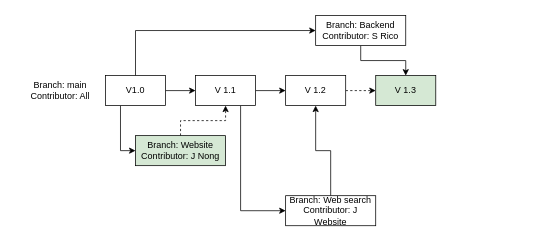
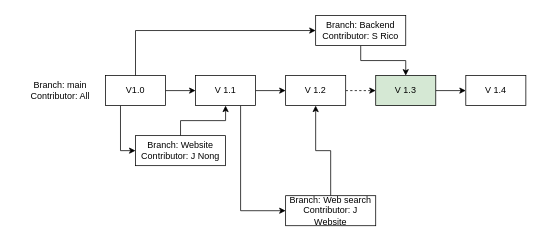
none -> (447, 90)
none -> (495, 90)
(200, 120) -> (200, 120)
(180, 150) -> (180, 150)
